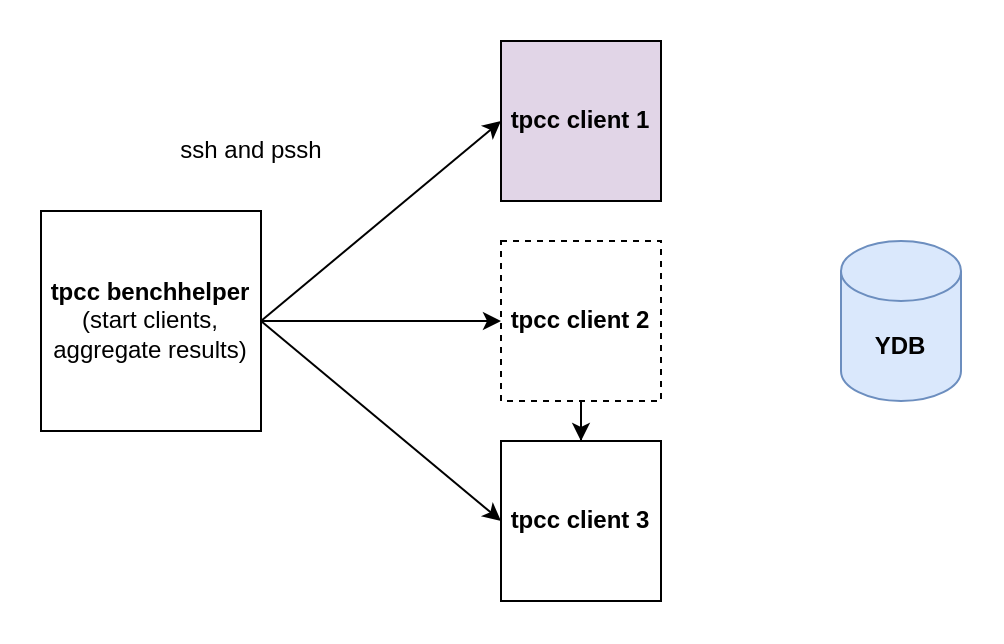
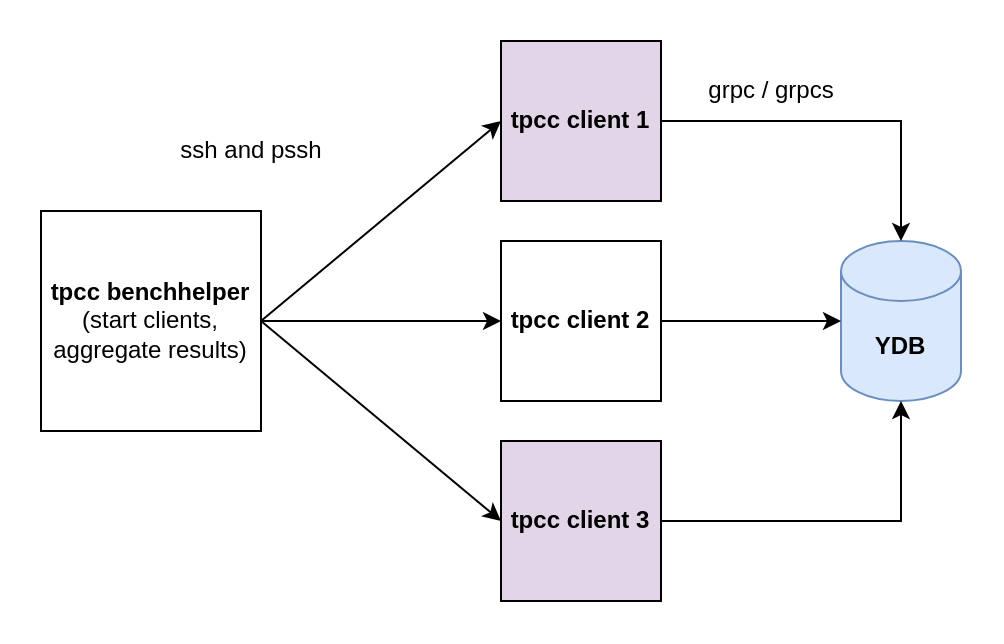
none -> (771, 91)
none -> (834, 121)
(581, 321) -> (581, 321)
(581, 428) -> (744, 321)
(581, 521) -> (581, 521)
none -> (834, 521)
